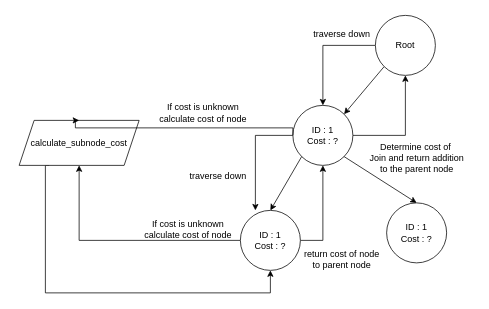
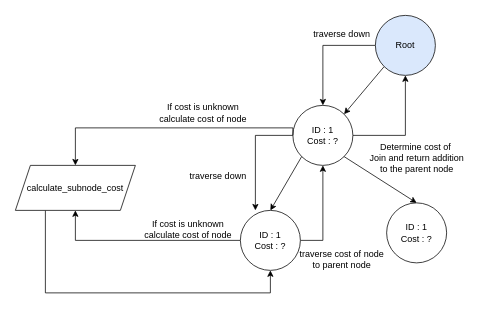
(405, 45) -> (405, 45)
(79, 143) -> (75, 188)
(342, 259) -> (342, 259)
